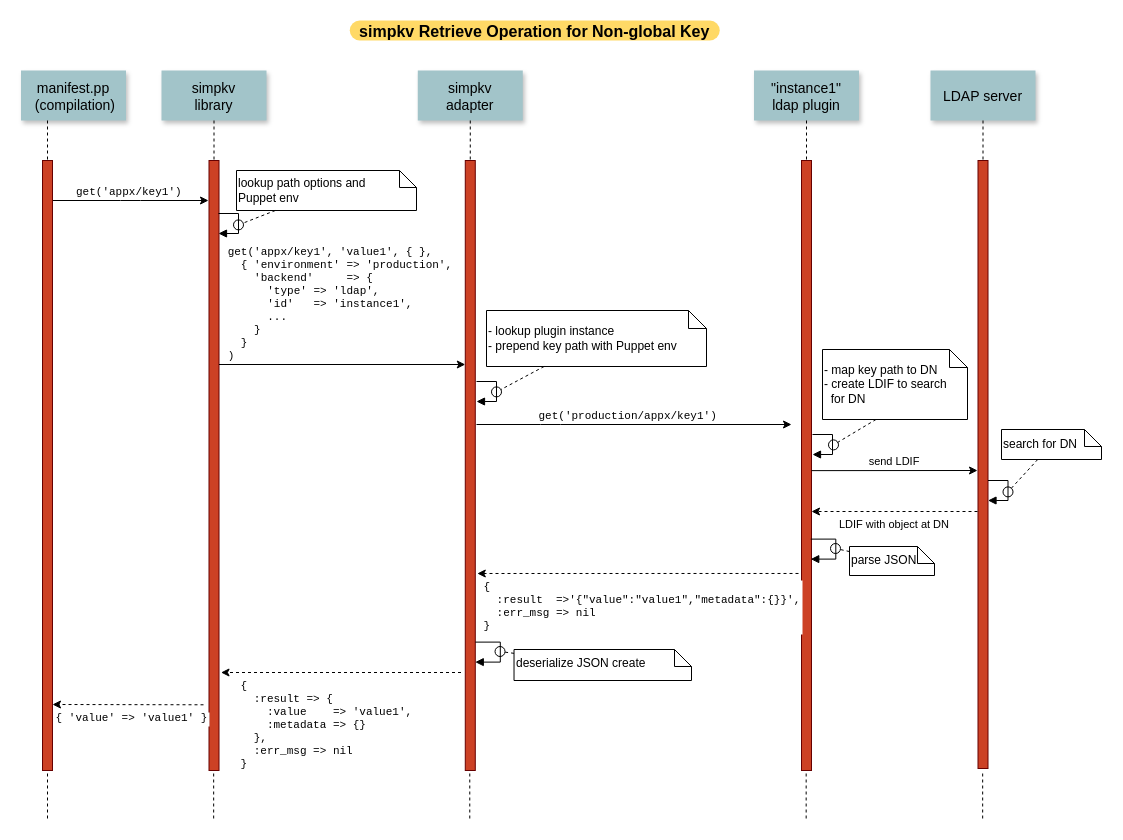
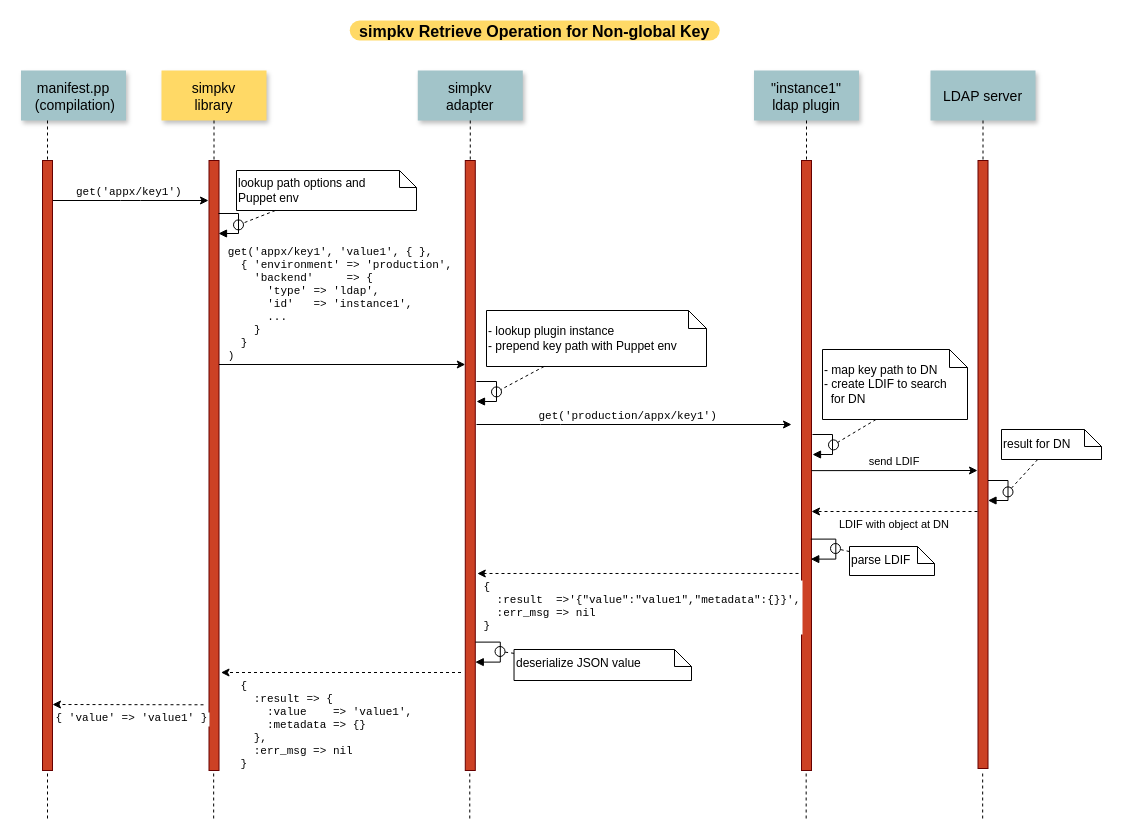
(214, 96) -> (214, 96)
(1044, 445) -> (1043, 445)
(884, 561) -> (884, 561)
(586, 664) -> (581, 664)
